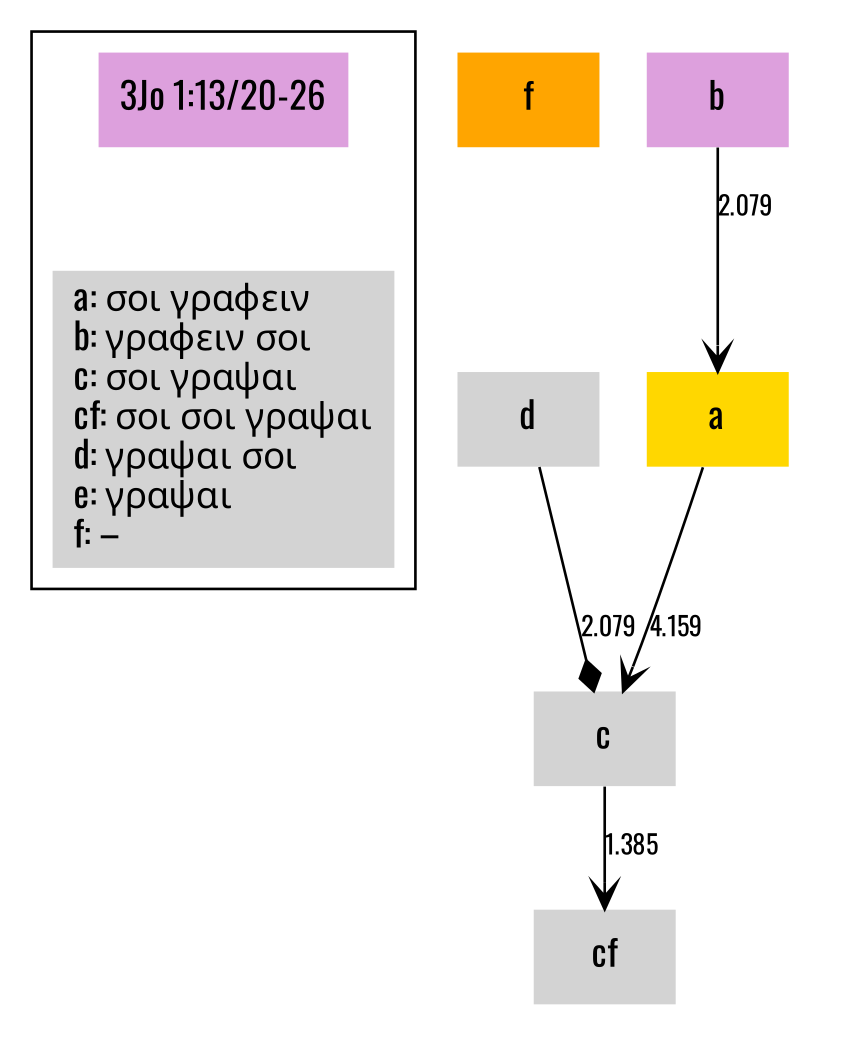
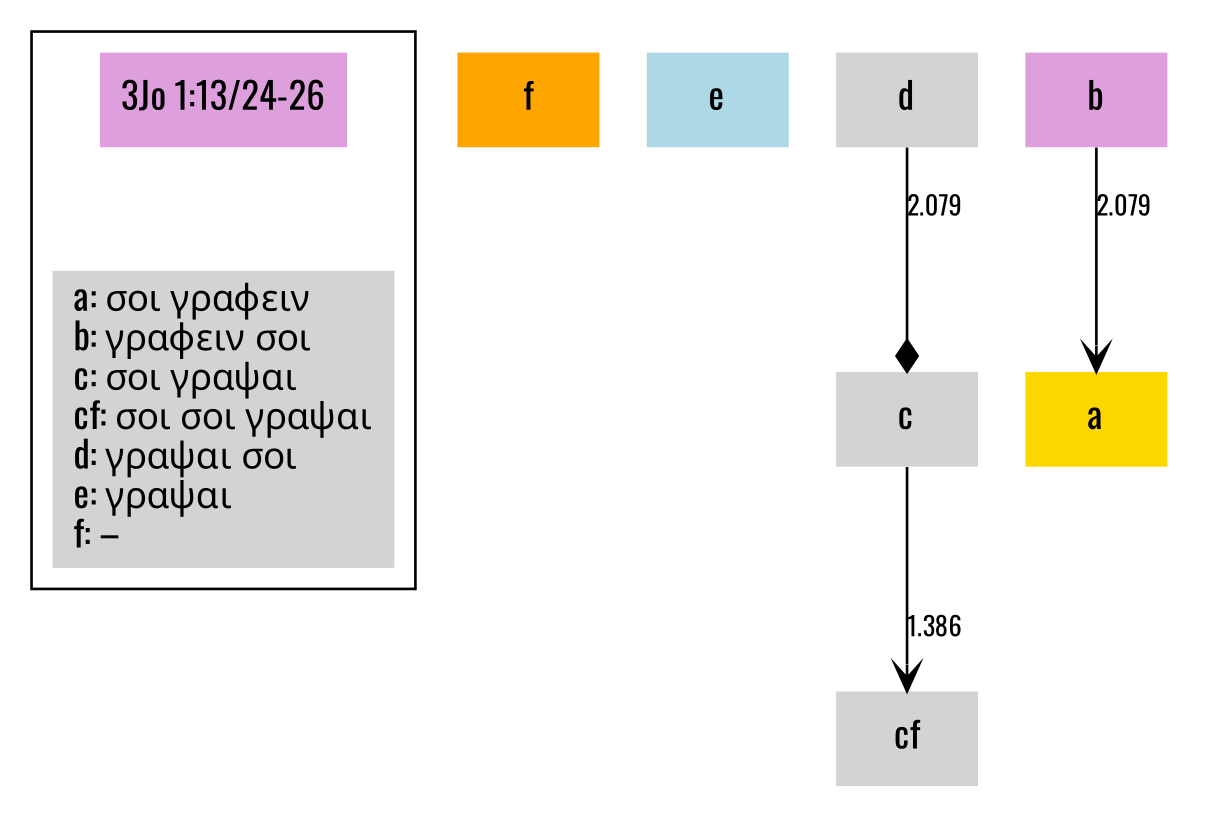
(223, 100) -> (223, 100)
none -> (718, 100)
(669, 567) -> none
(632, 848) -> (936, 630)
